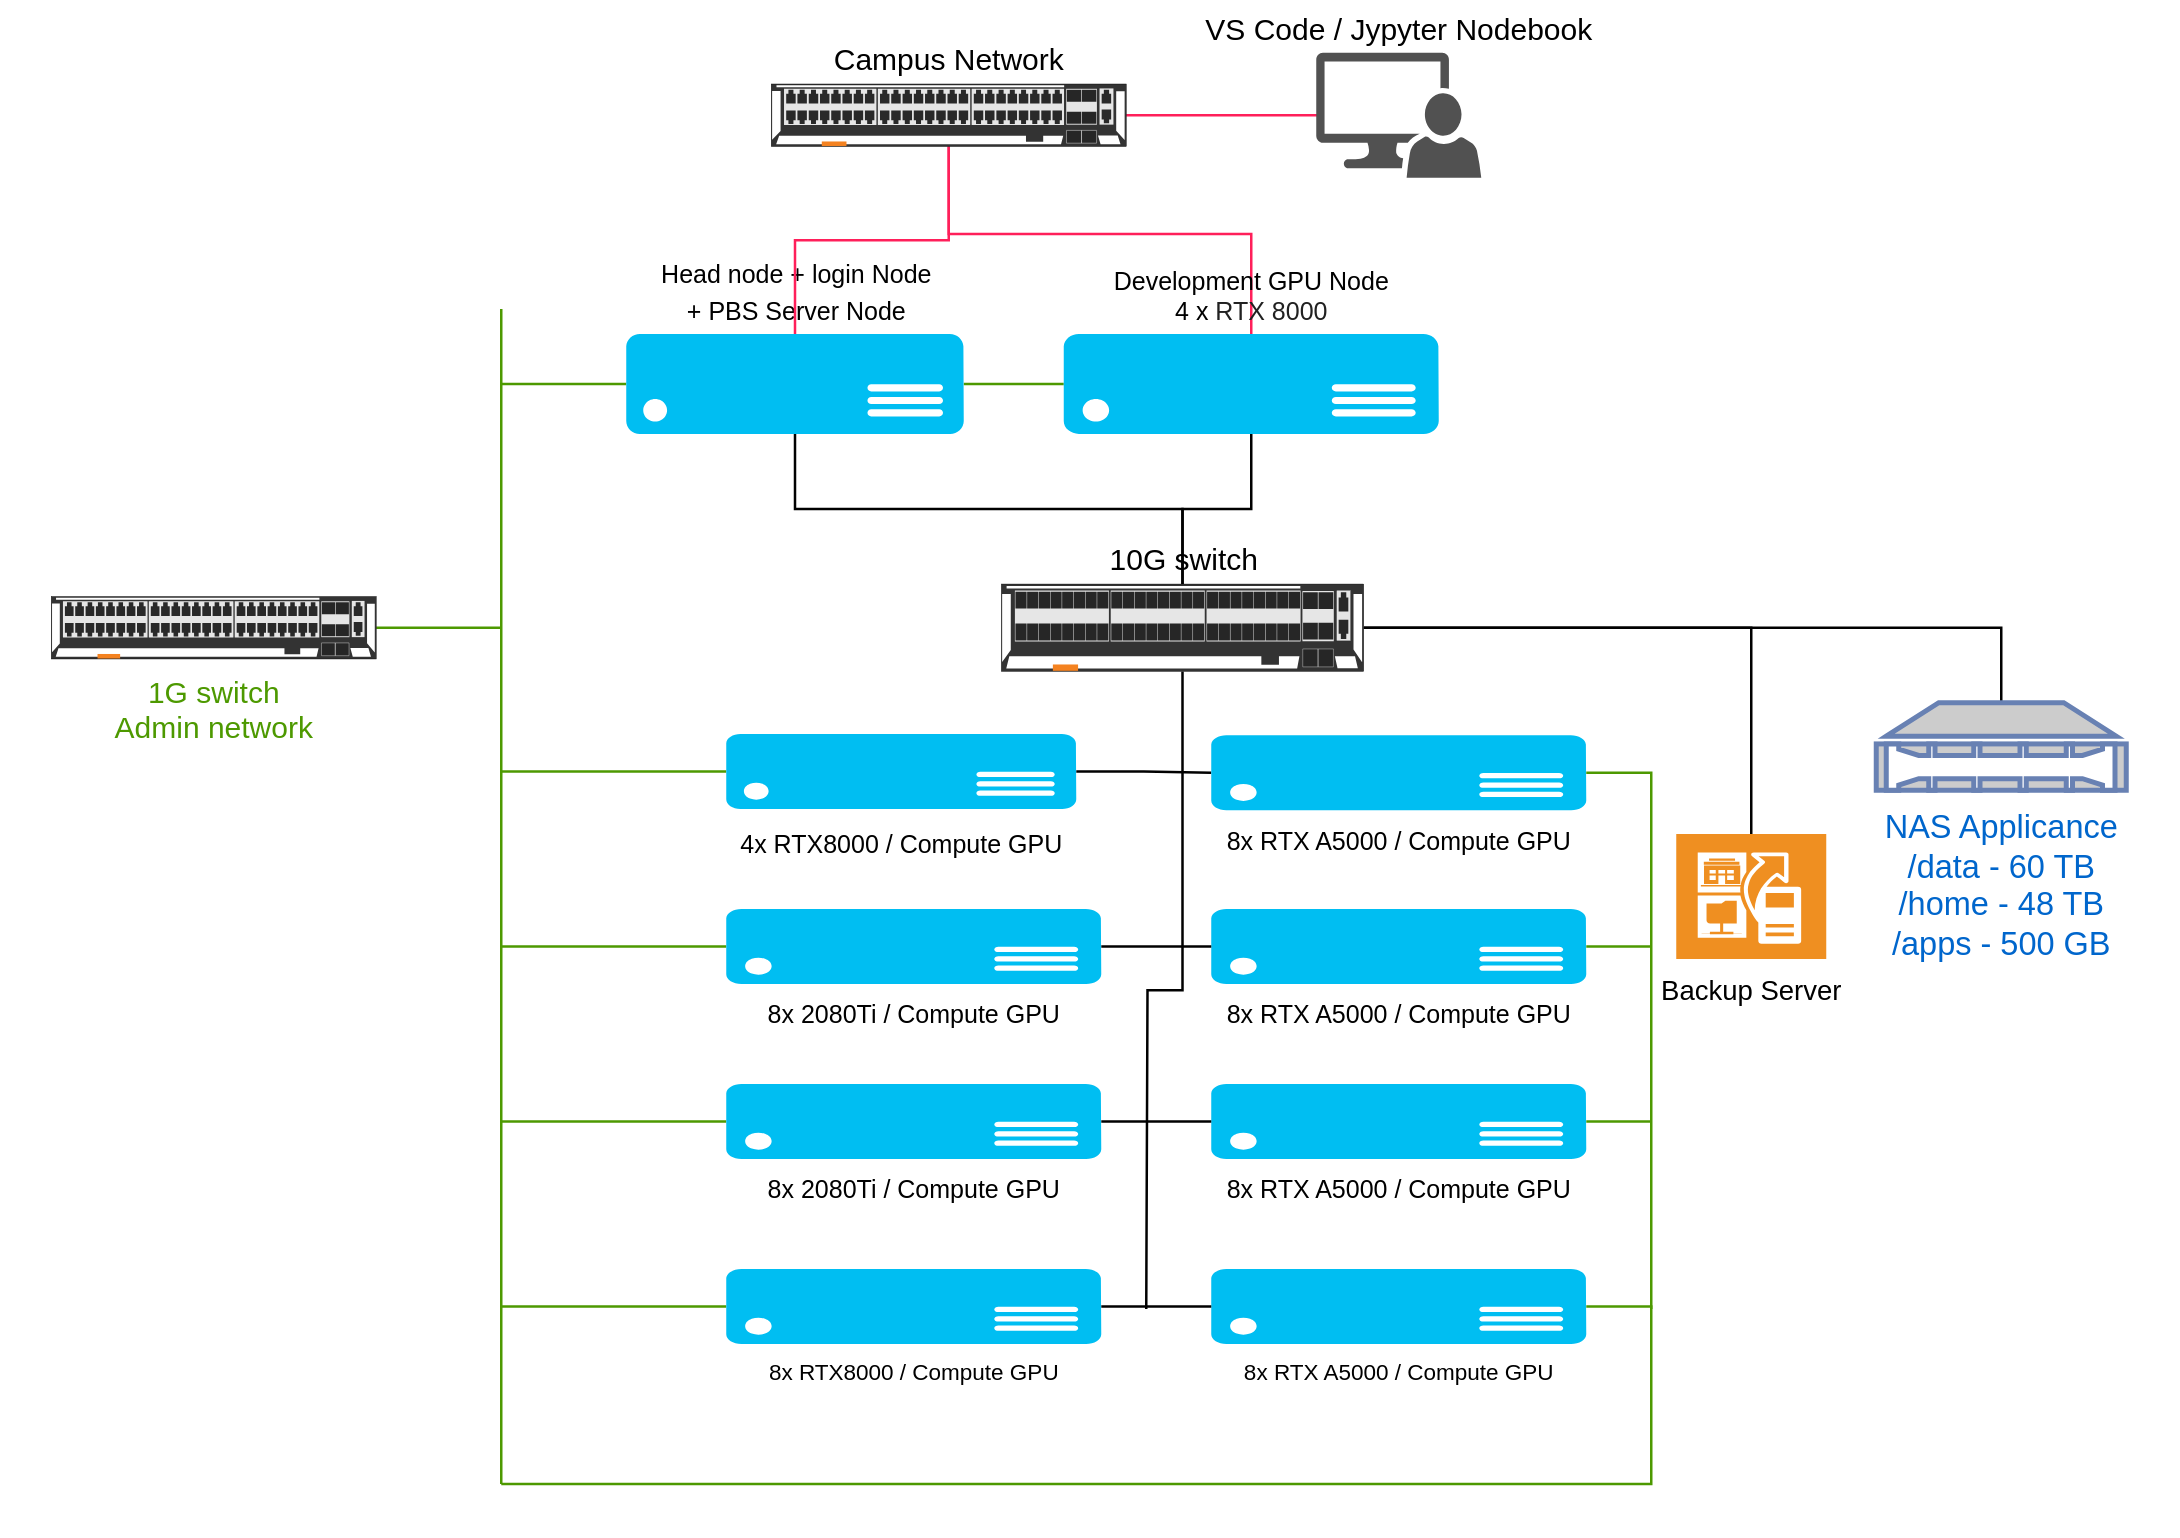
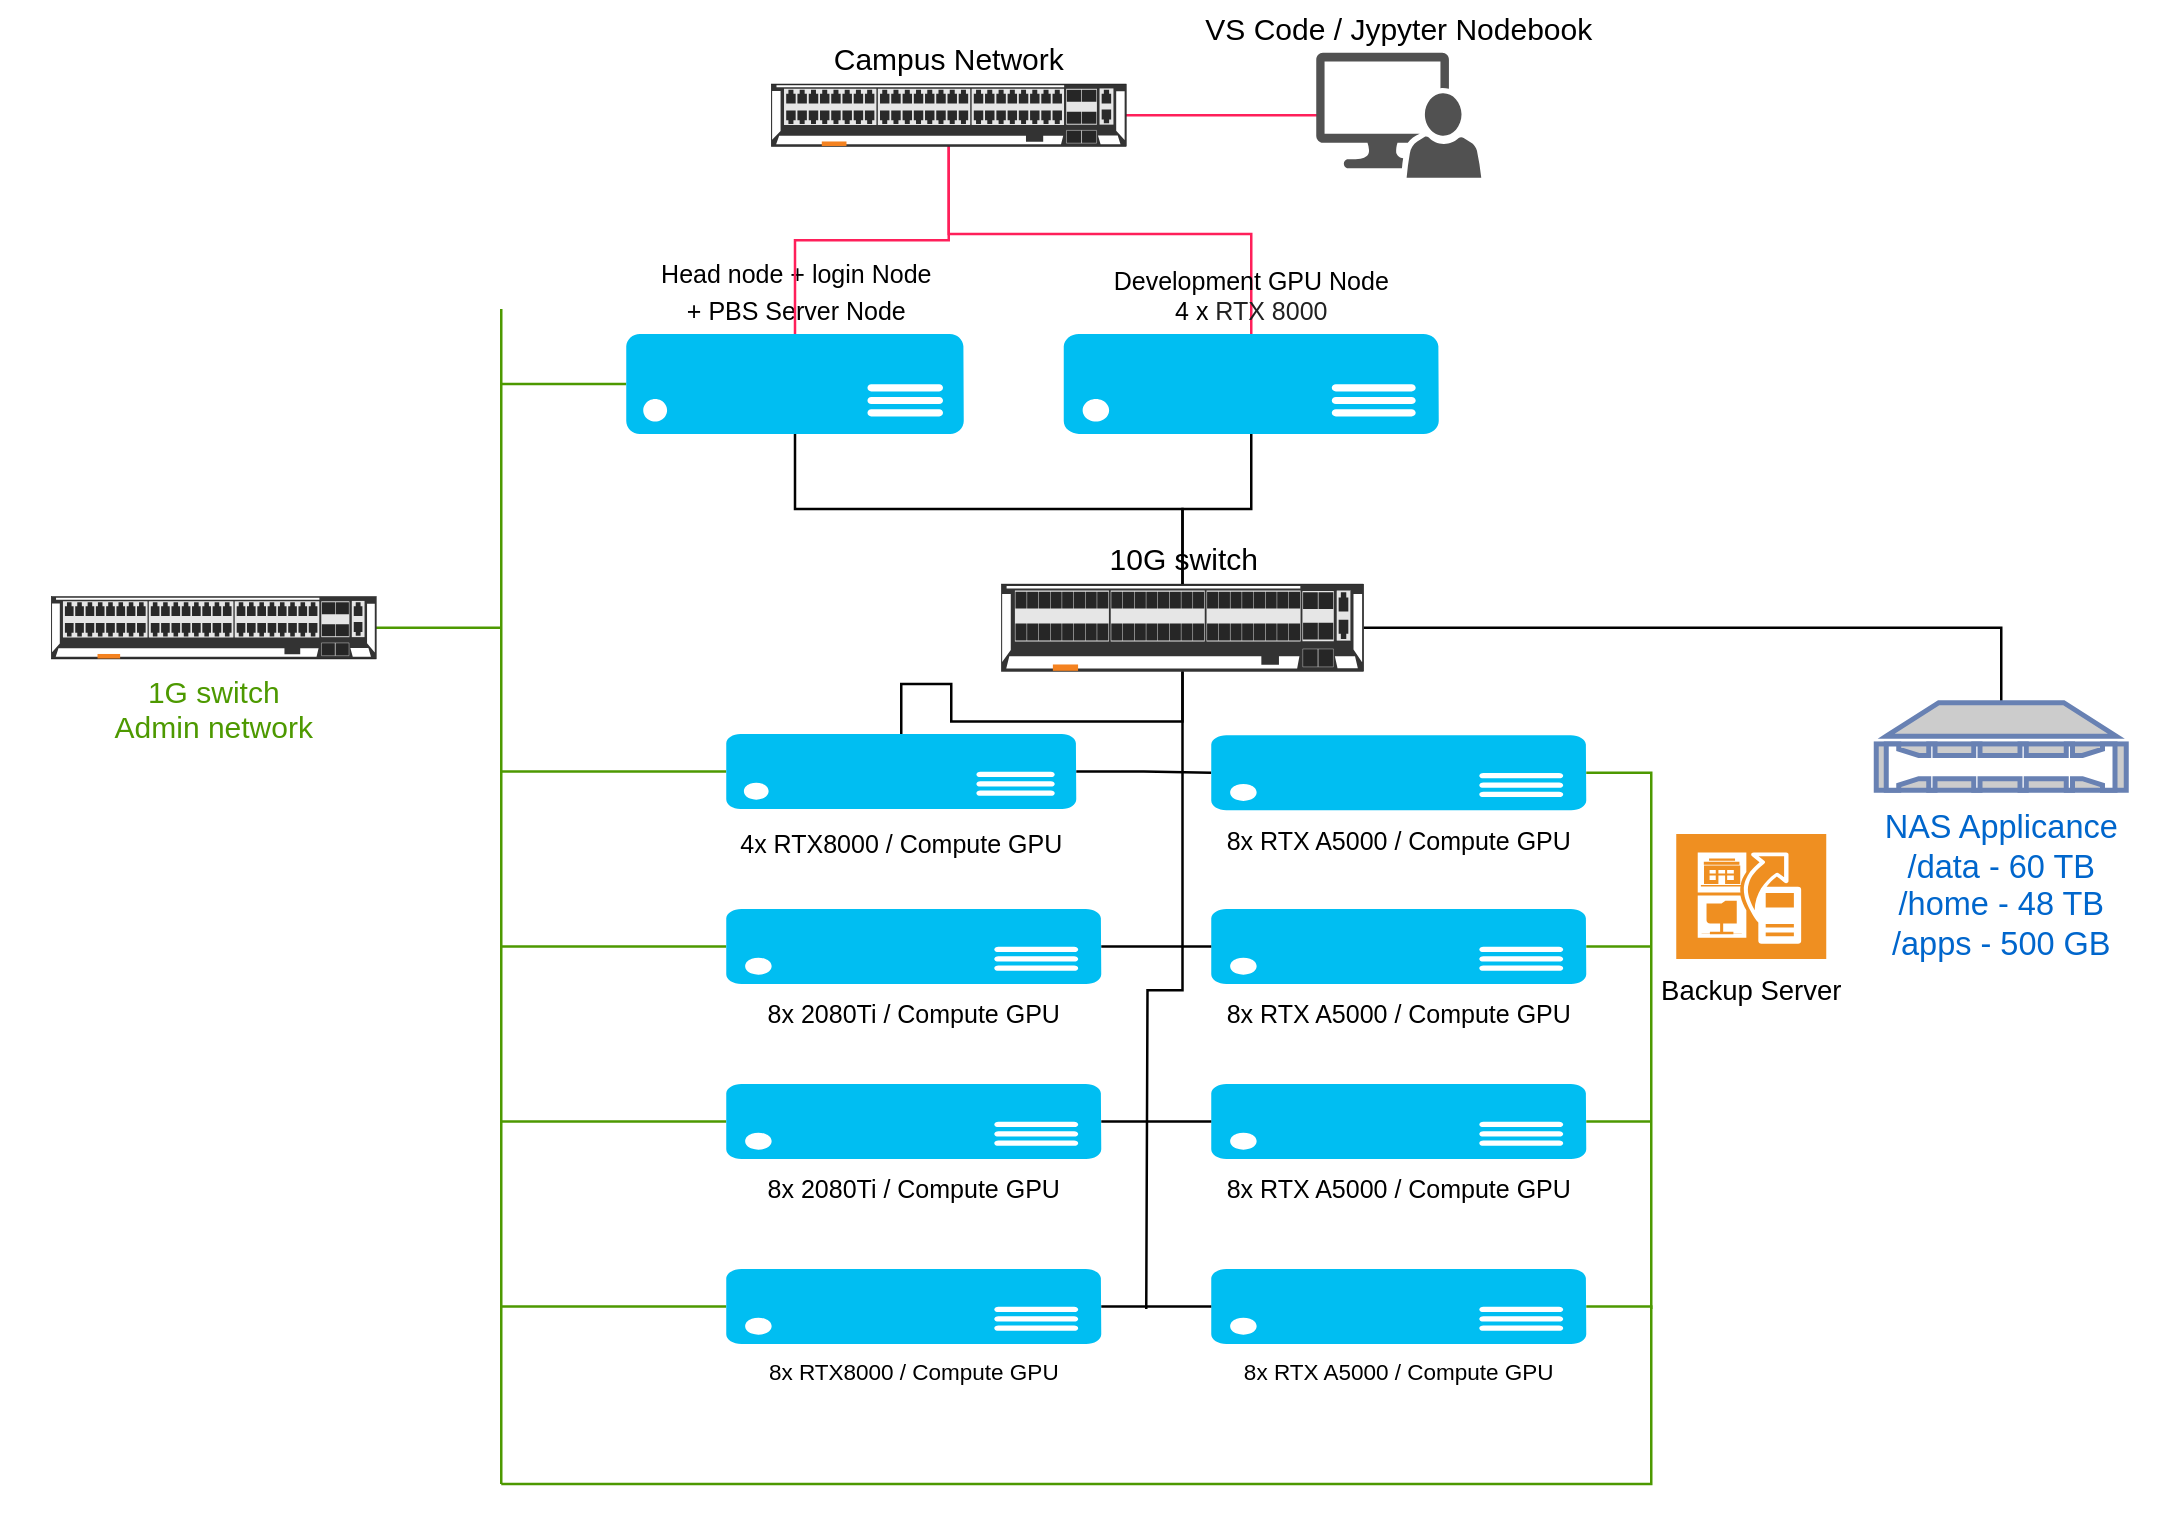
(1014, 384) -> none
(1751, 733) -> (996, 721)
